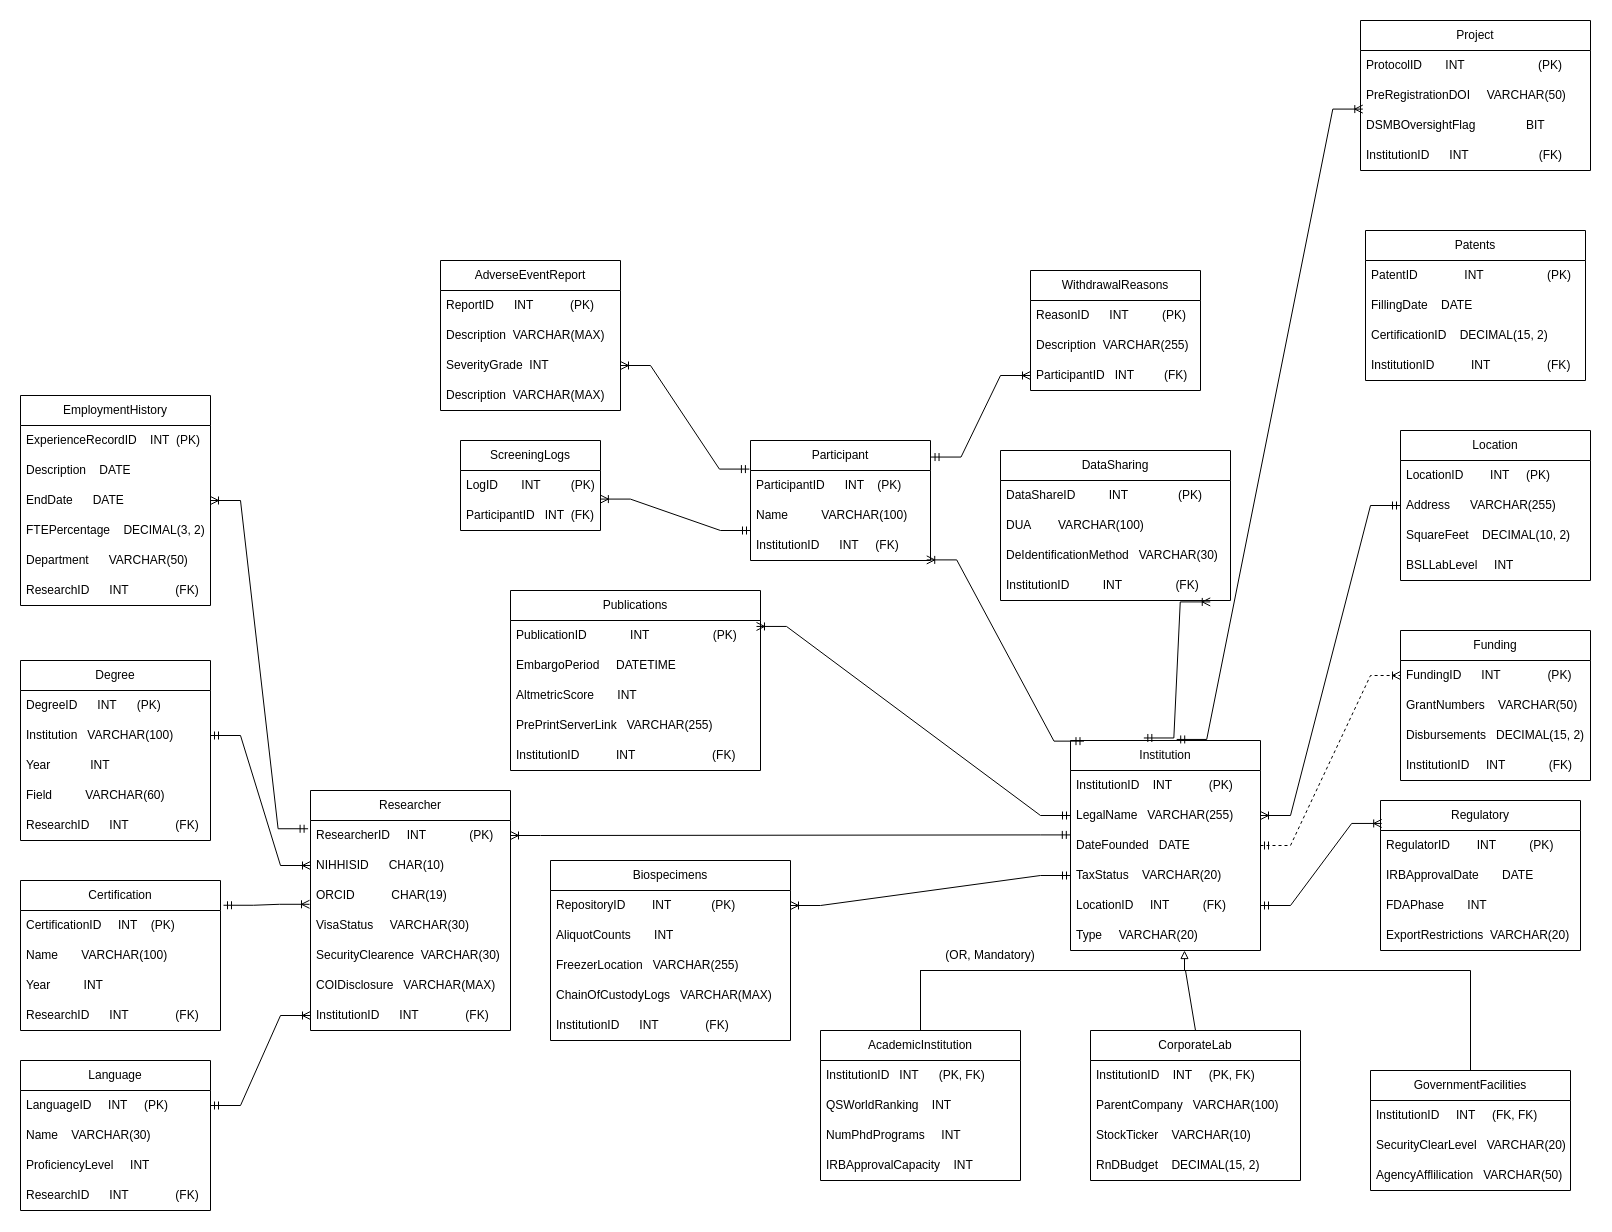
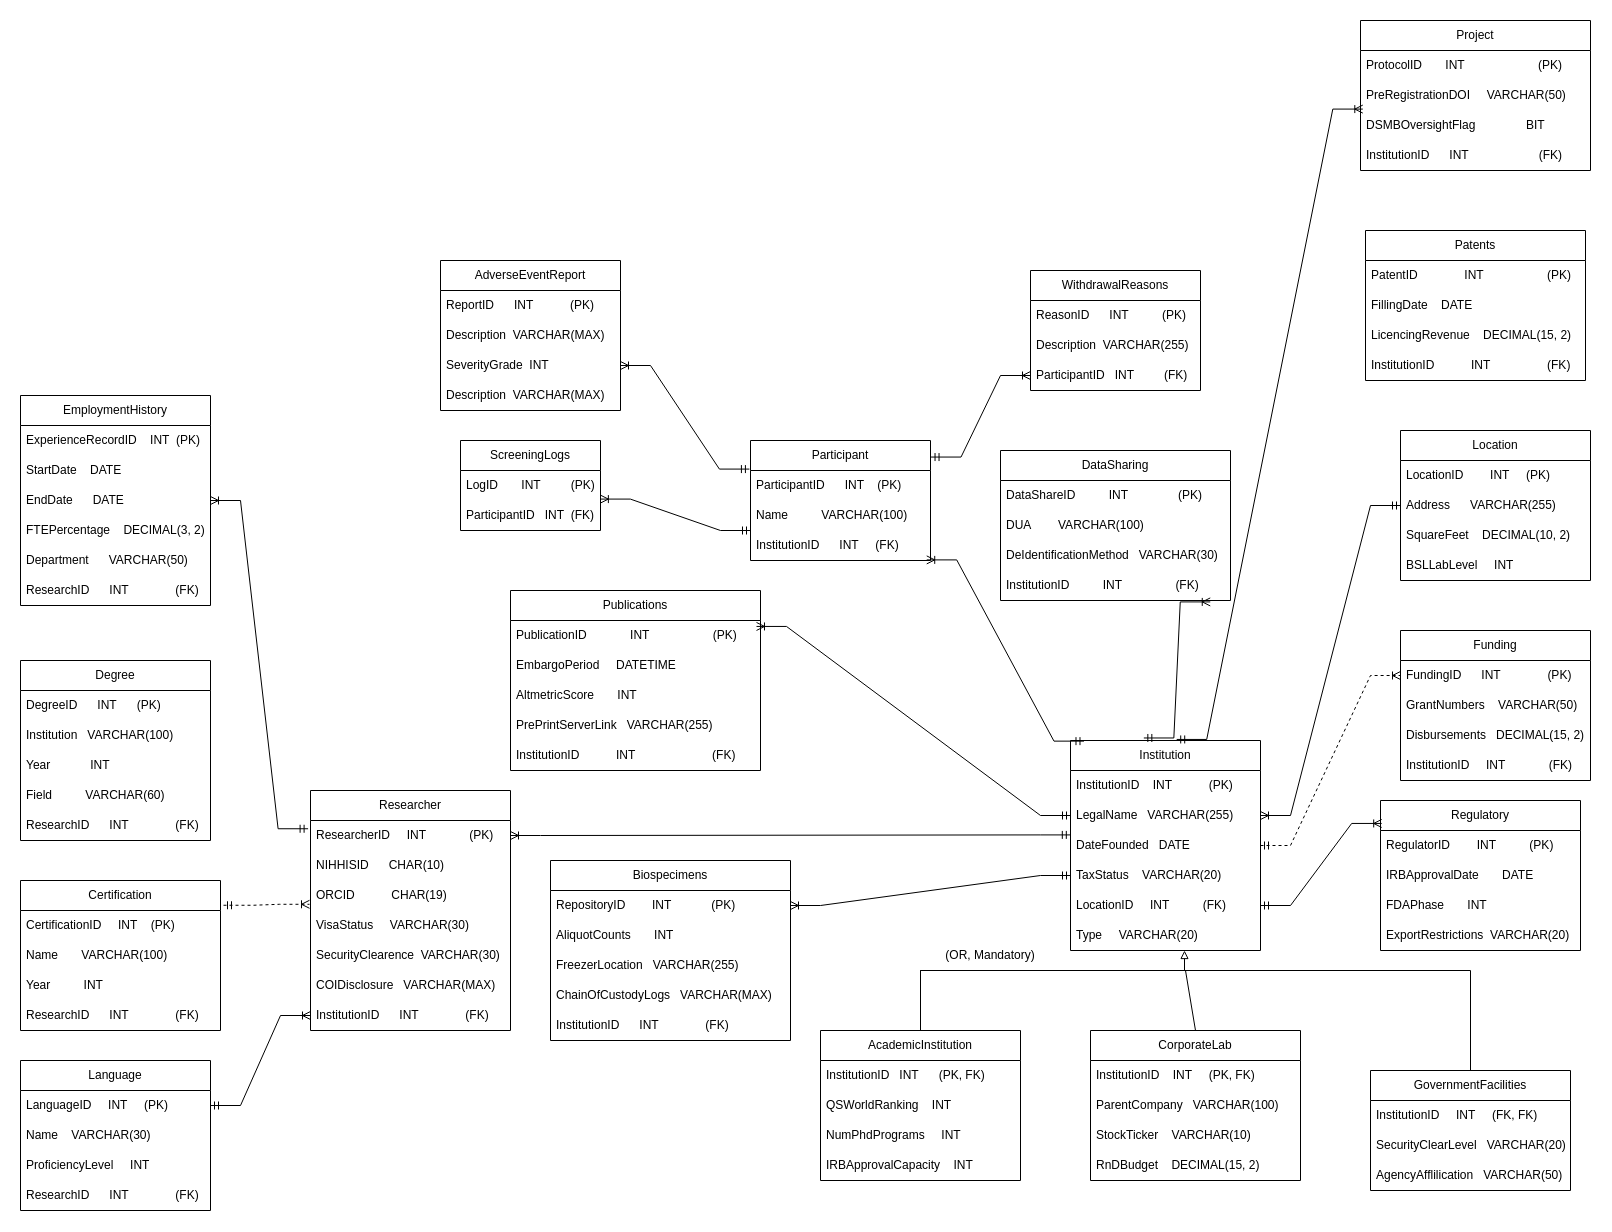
(1471, 336) -> (1476, 336)
(84, 471) -> (81, 471)
(260, 800) -> none
(267, 905) -> (267, 905)
